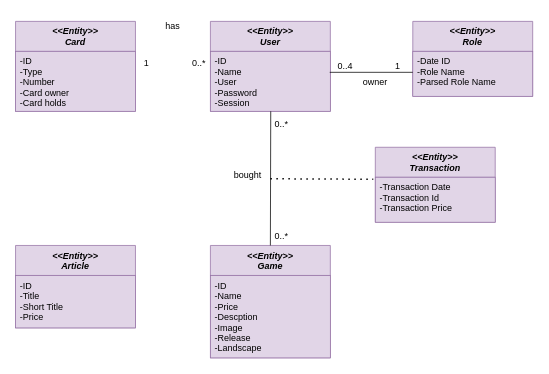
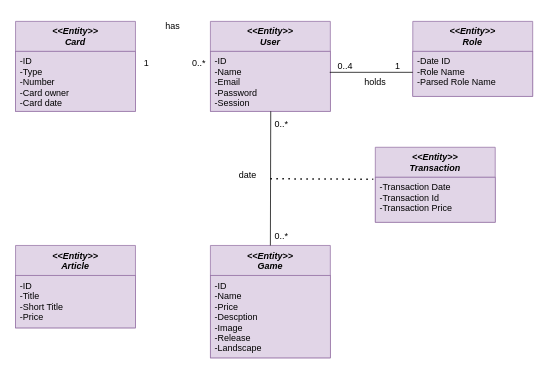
(27, 62) -> (27, 62)
(222, 62) -> (222, 62)
(375, 83) -> (375, 83)
(248, 175) -> (248, 175)
